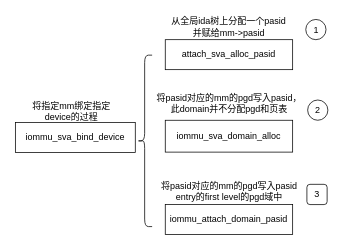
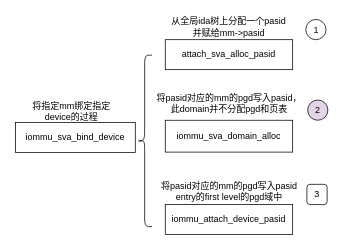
(318, 110) -> (318, 110)
(229, 219) -> (229, 219)
